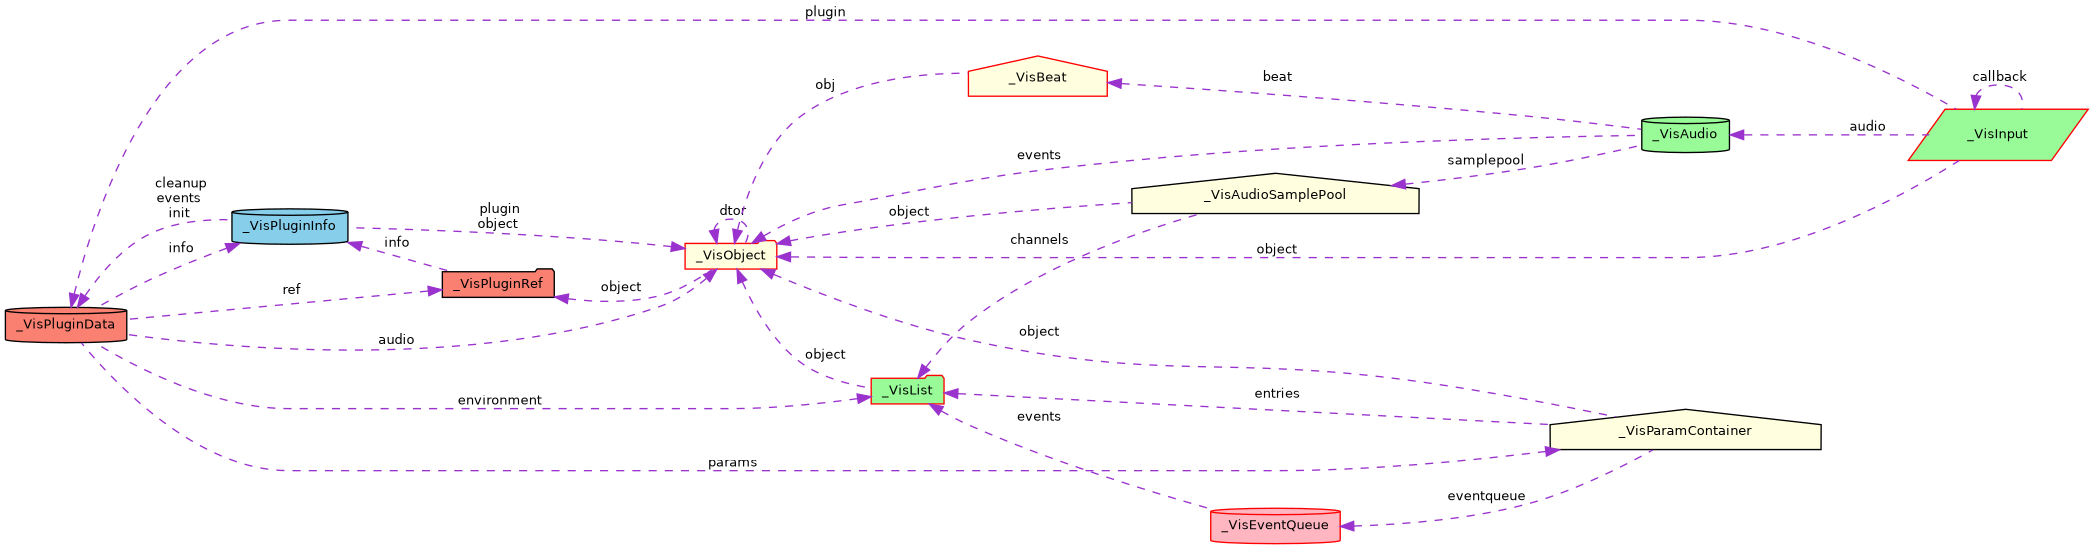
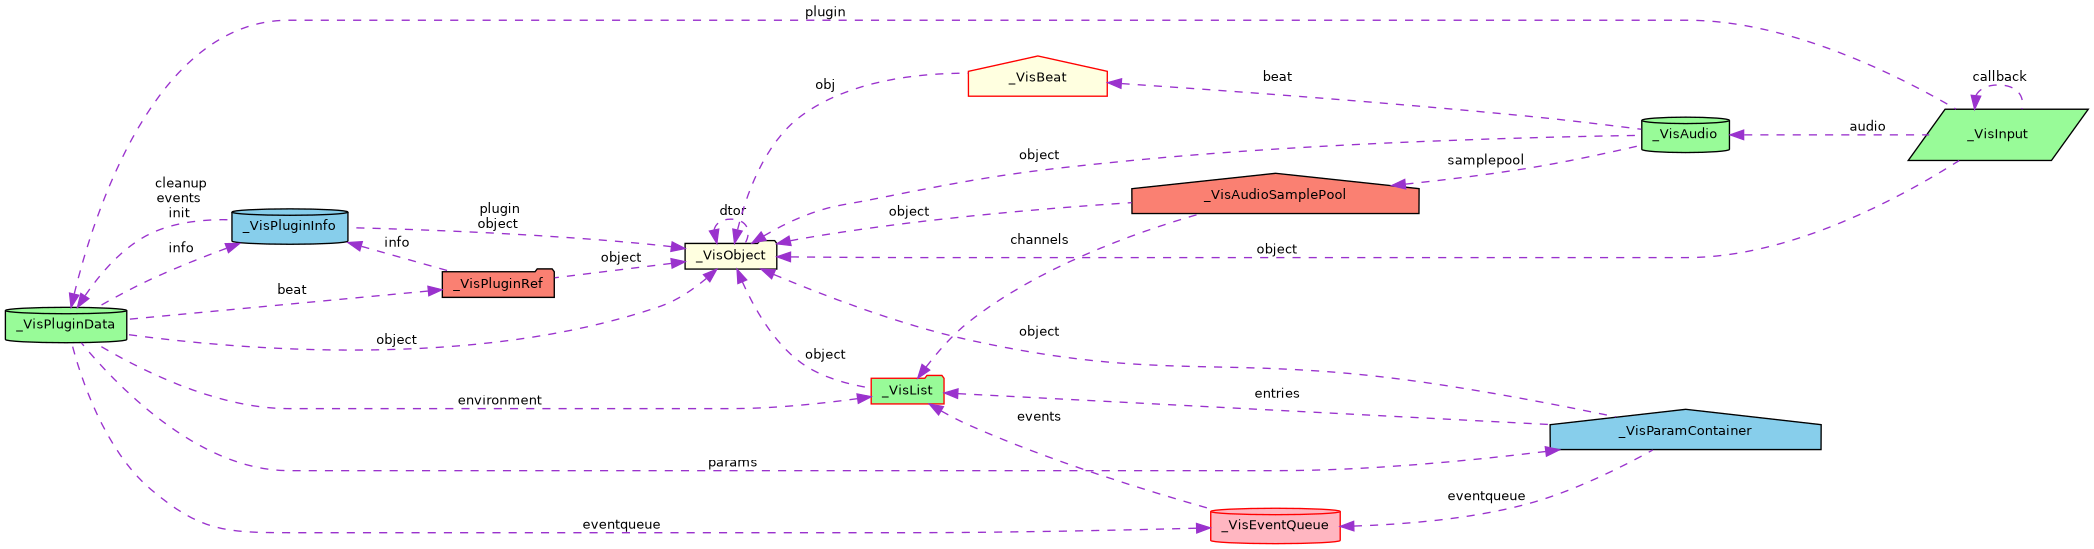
(1998, 135) -> (1998, 135)
(1038, 156) -> (1038, 156)
(1275, 196) -> (1275, 196)
(731, 256) -> (731, 256)
(290, 291) -> (290, 291)
(644, 299) -> (613, 271)
(66, 325) -> (66, 325)
(395, 341) -> (395, 341)
(1686, 432) -> (1686, 432)
none -> (584, 533)
